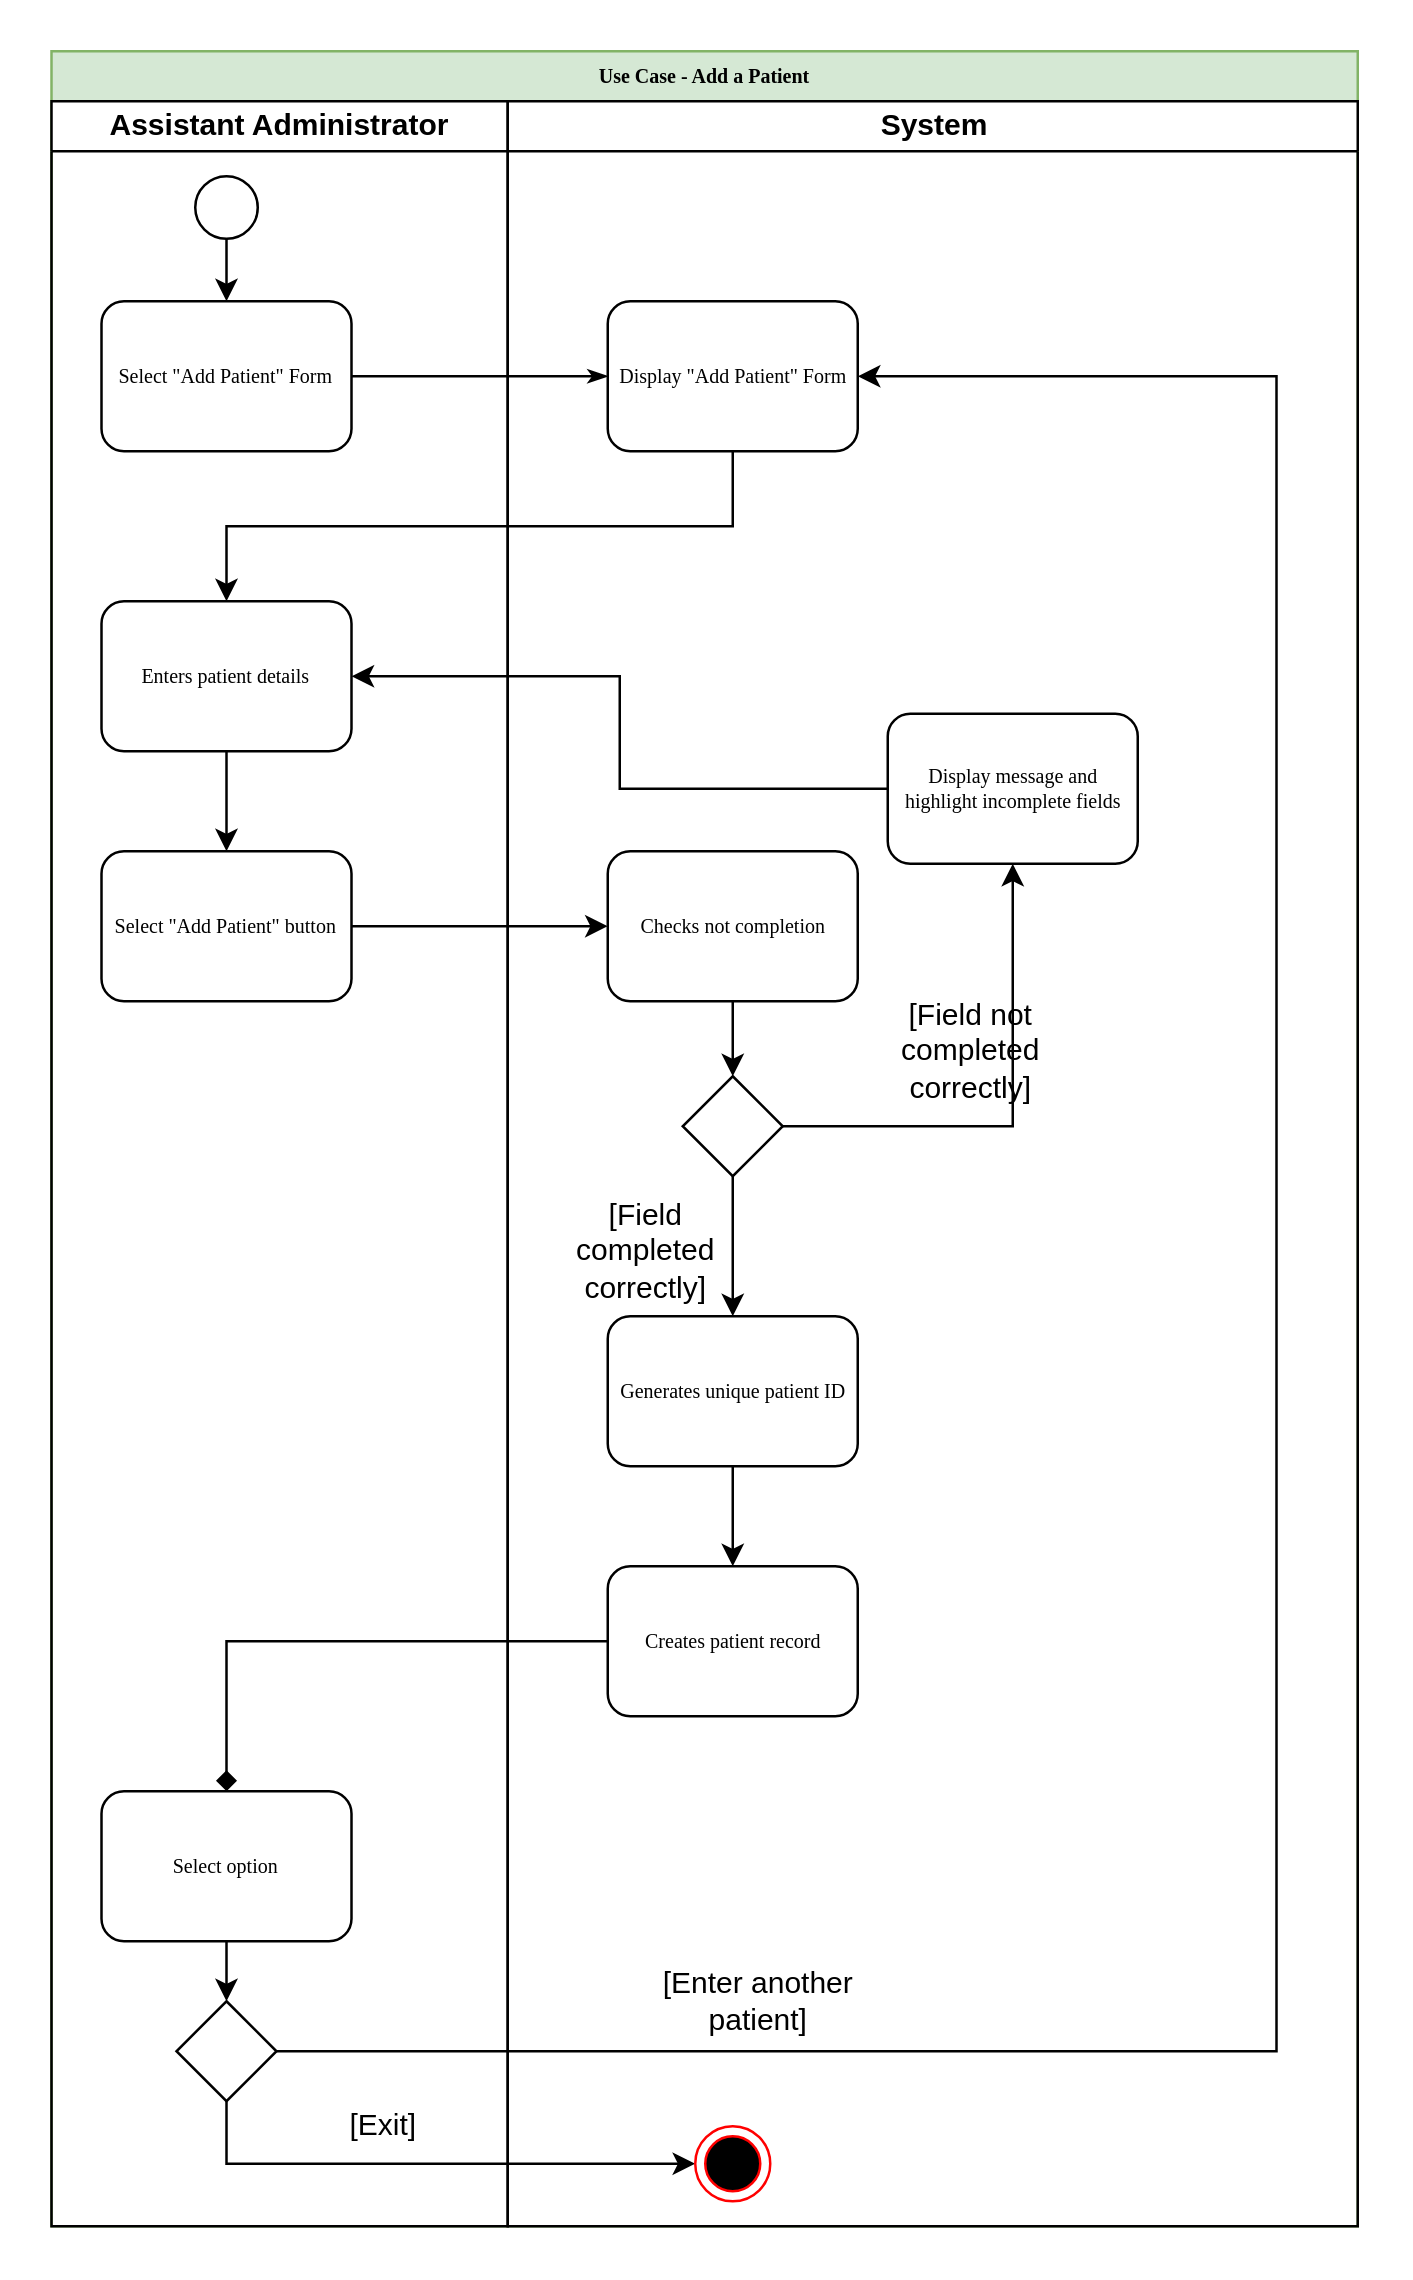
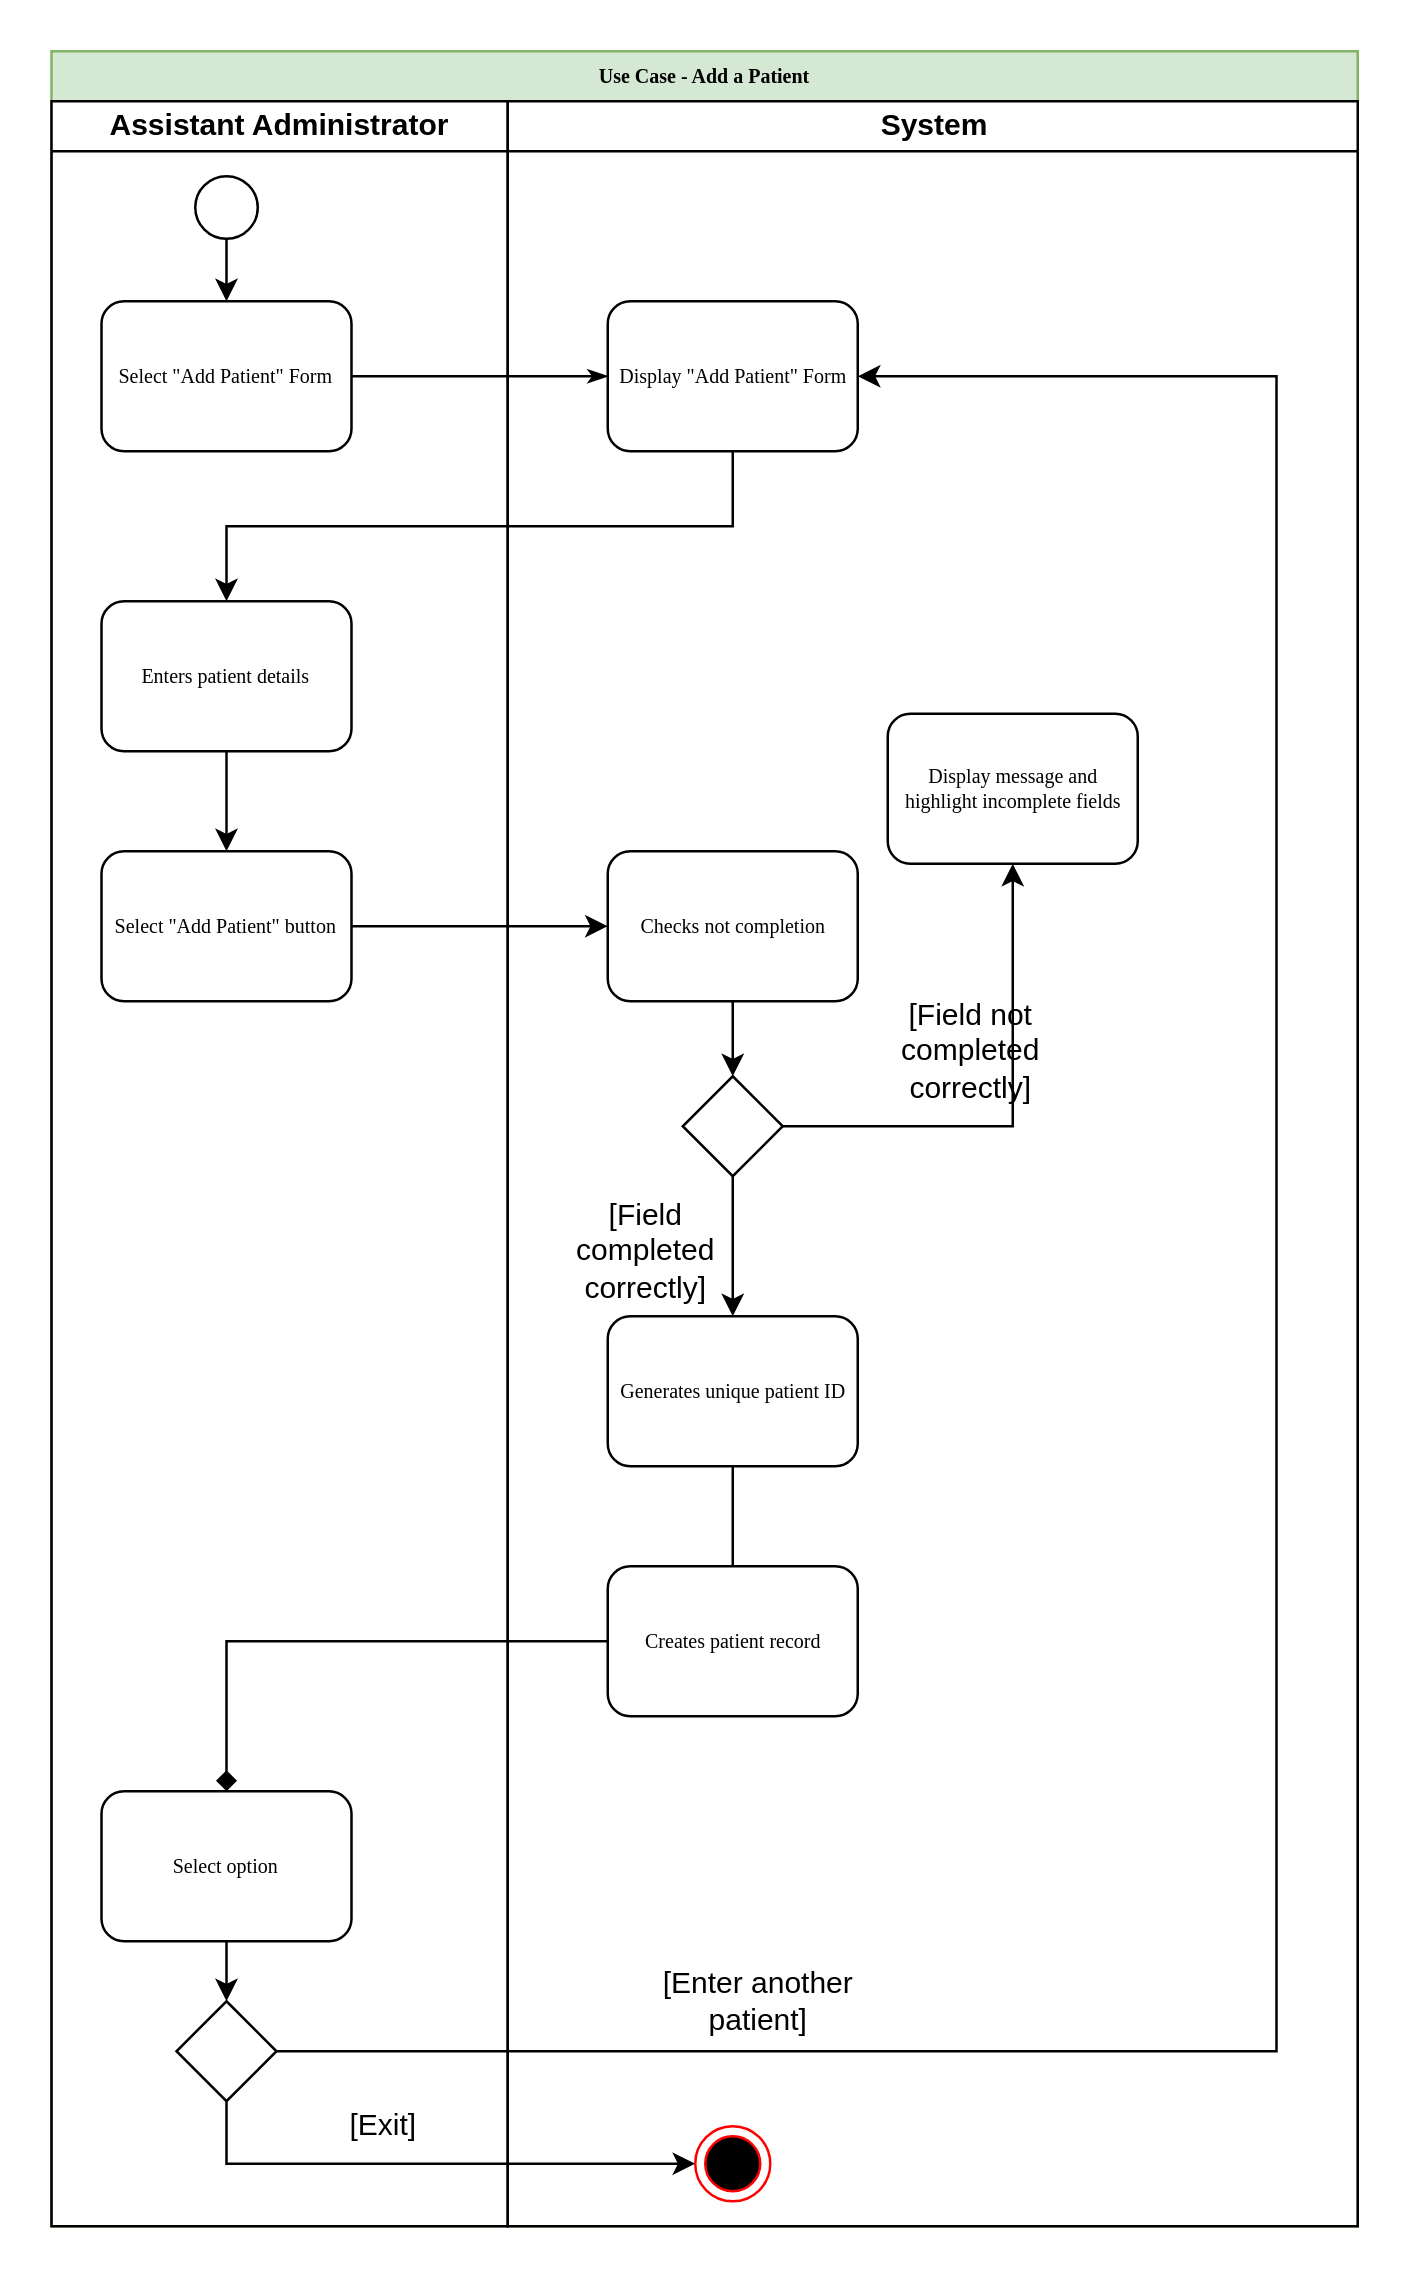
(644, 789) -> none
(733, 1548) -> (733, 1555)
